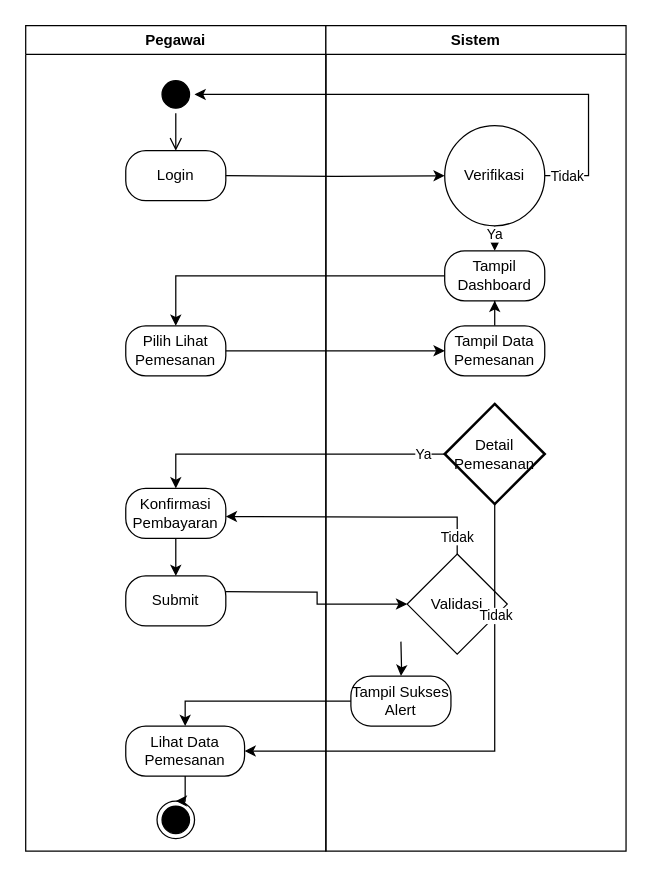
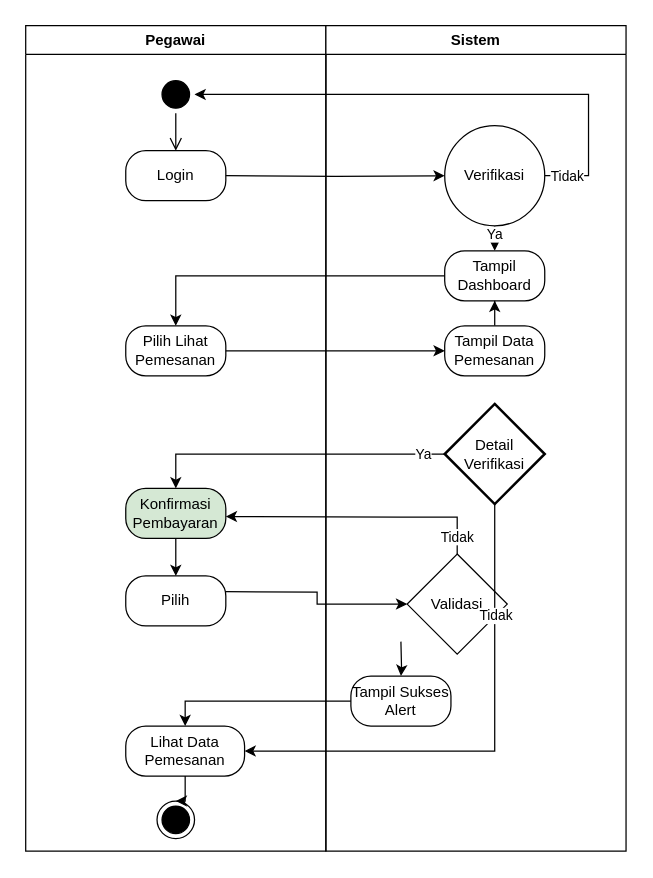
(494, 454) -> (494, 454)
(176, 513) -> (176, 513)
(176, 601) -> (176, 601)
